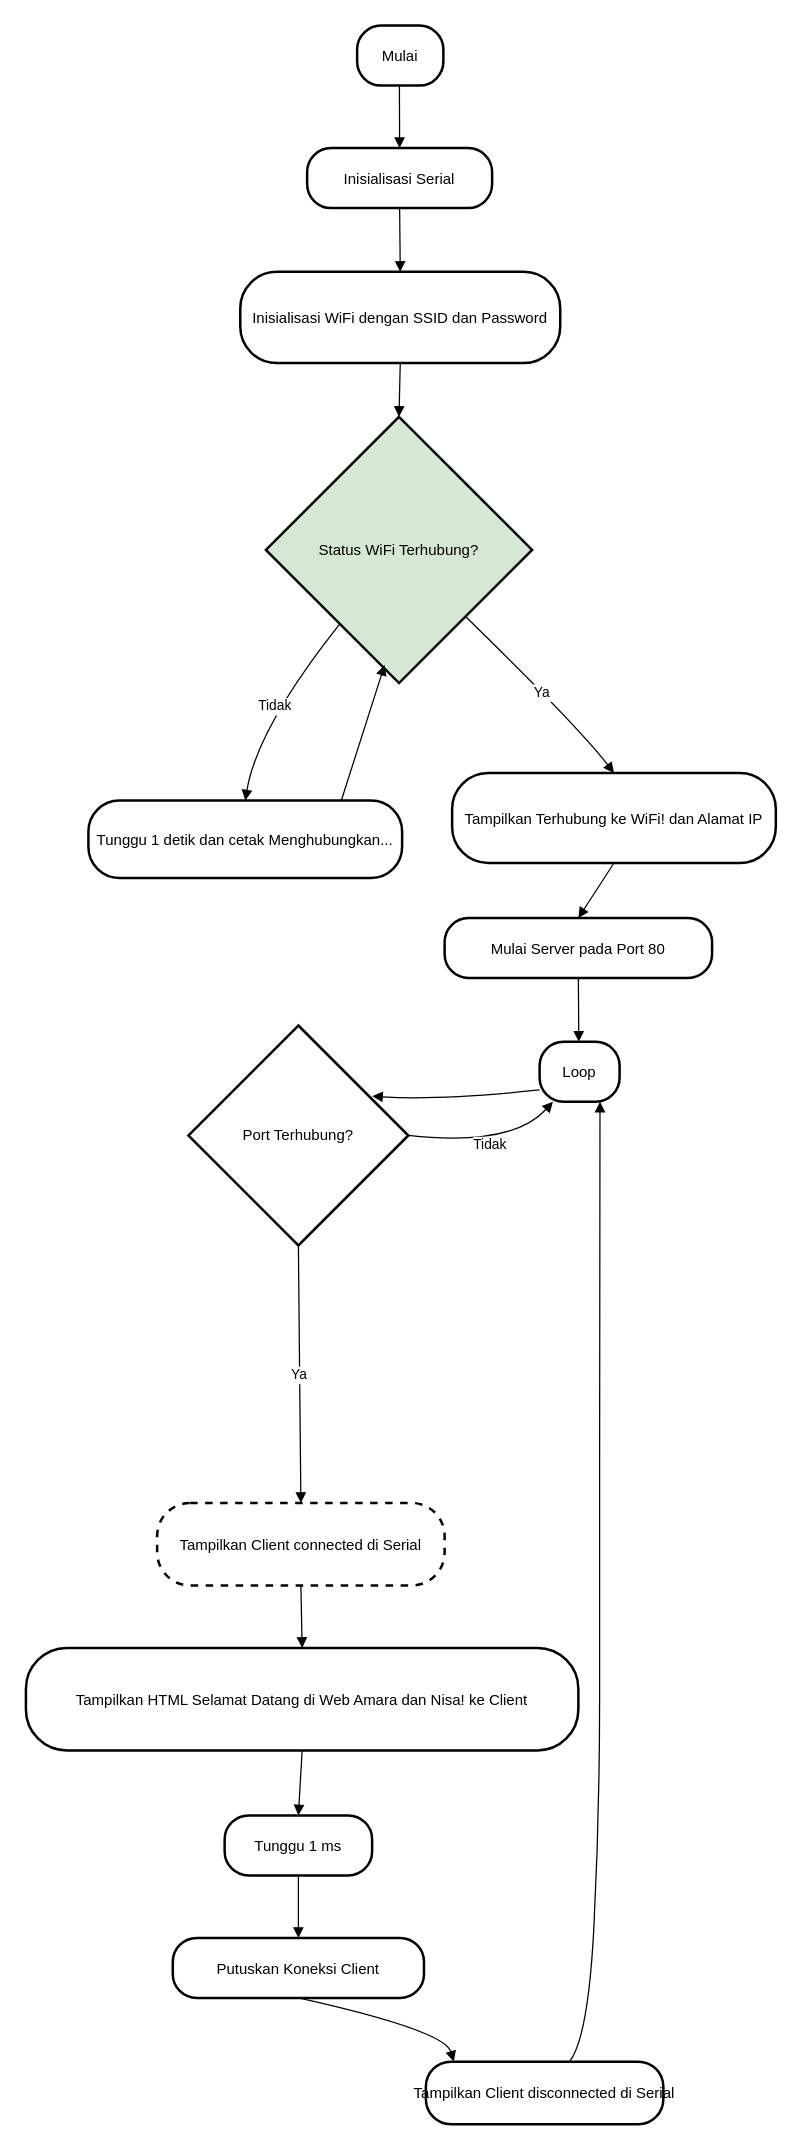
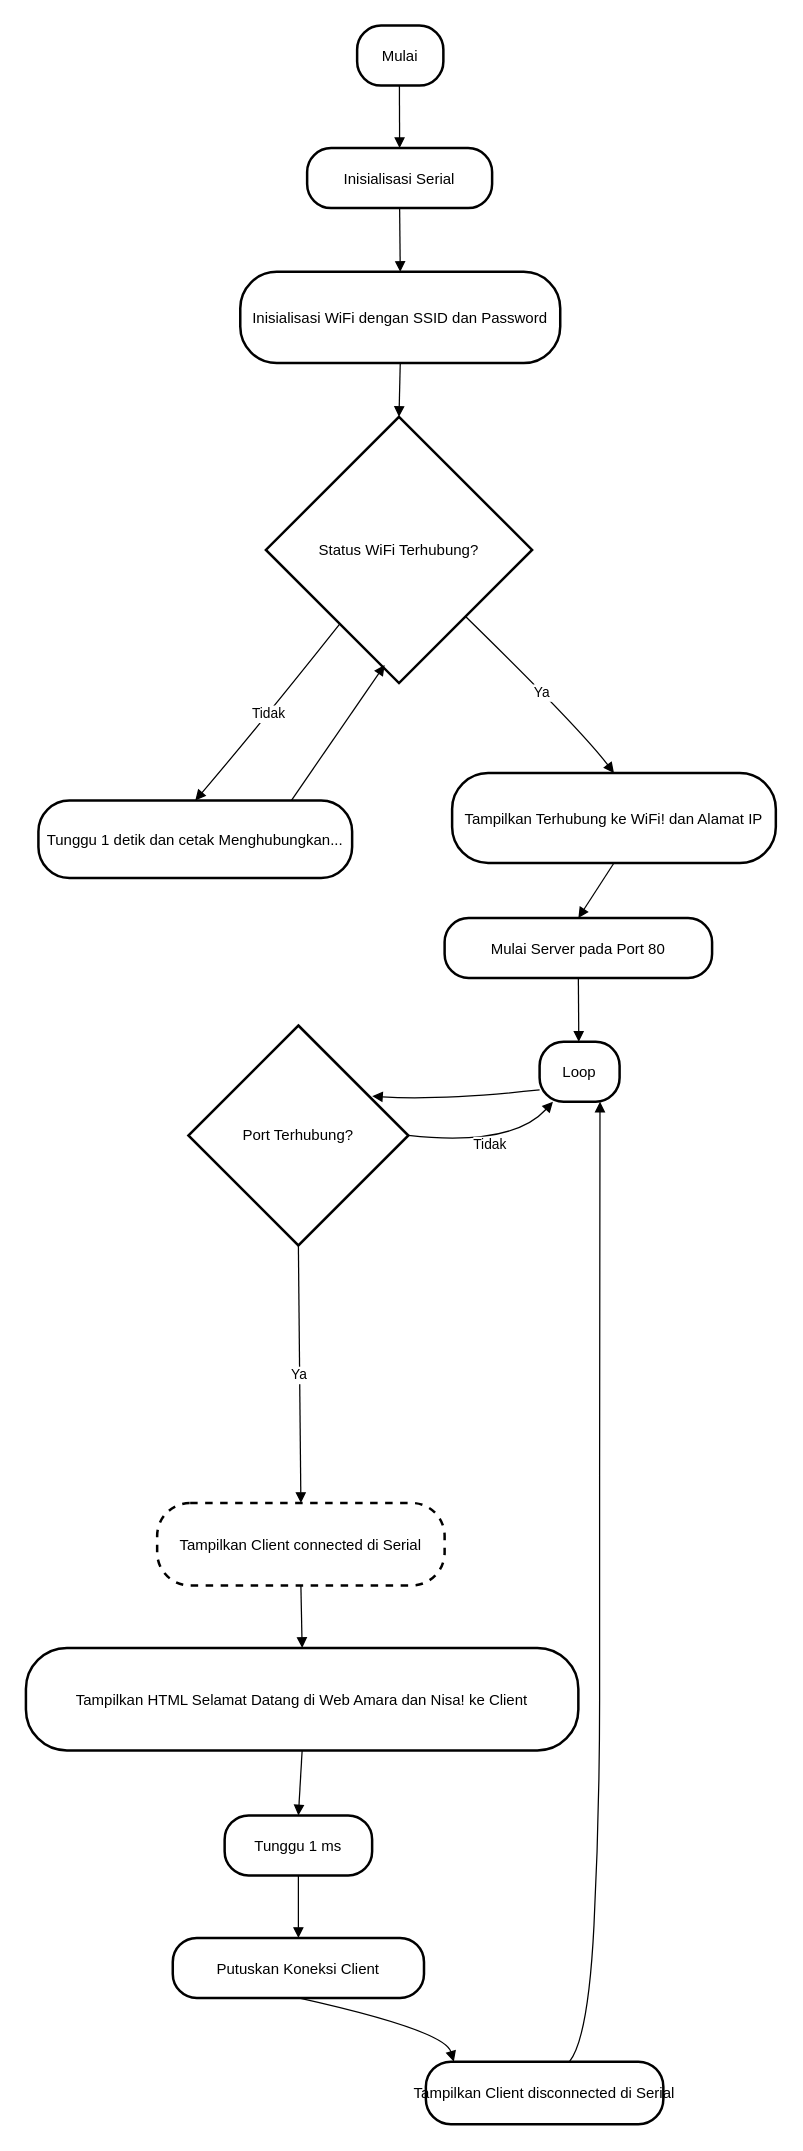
(399, 550) -> (399, 550)
(245, 839) -> (195, 839)
